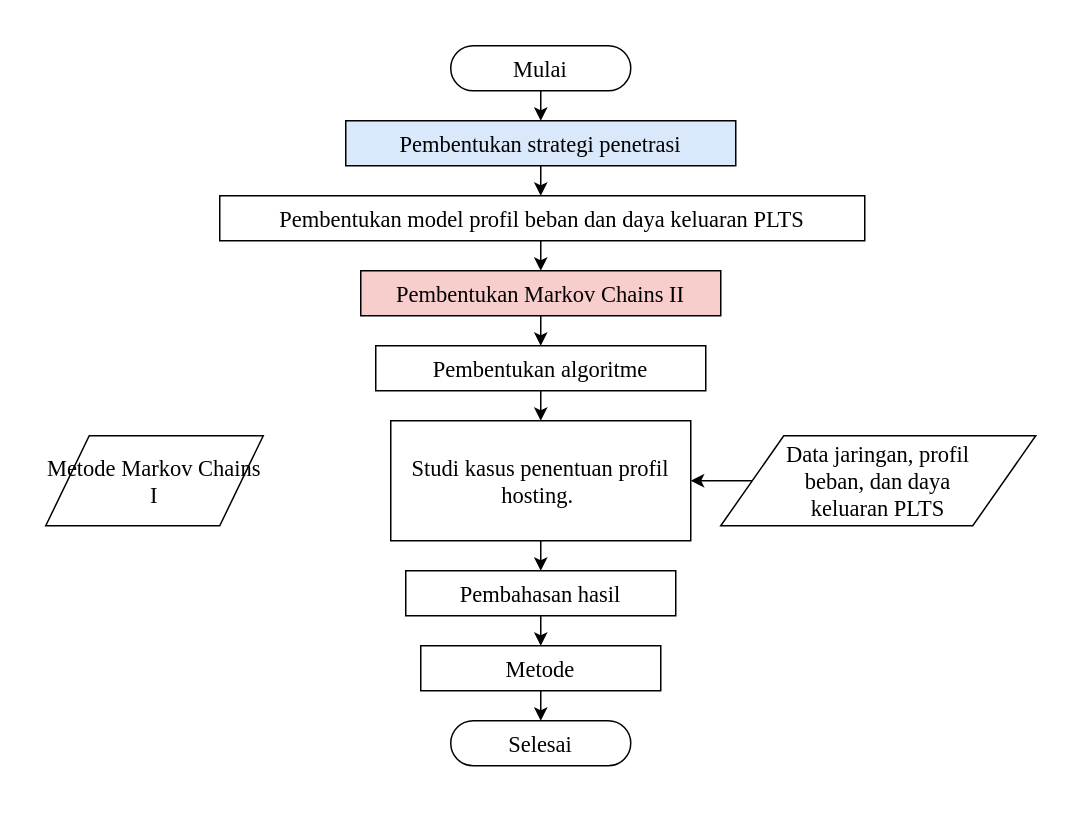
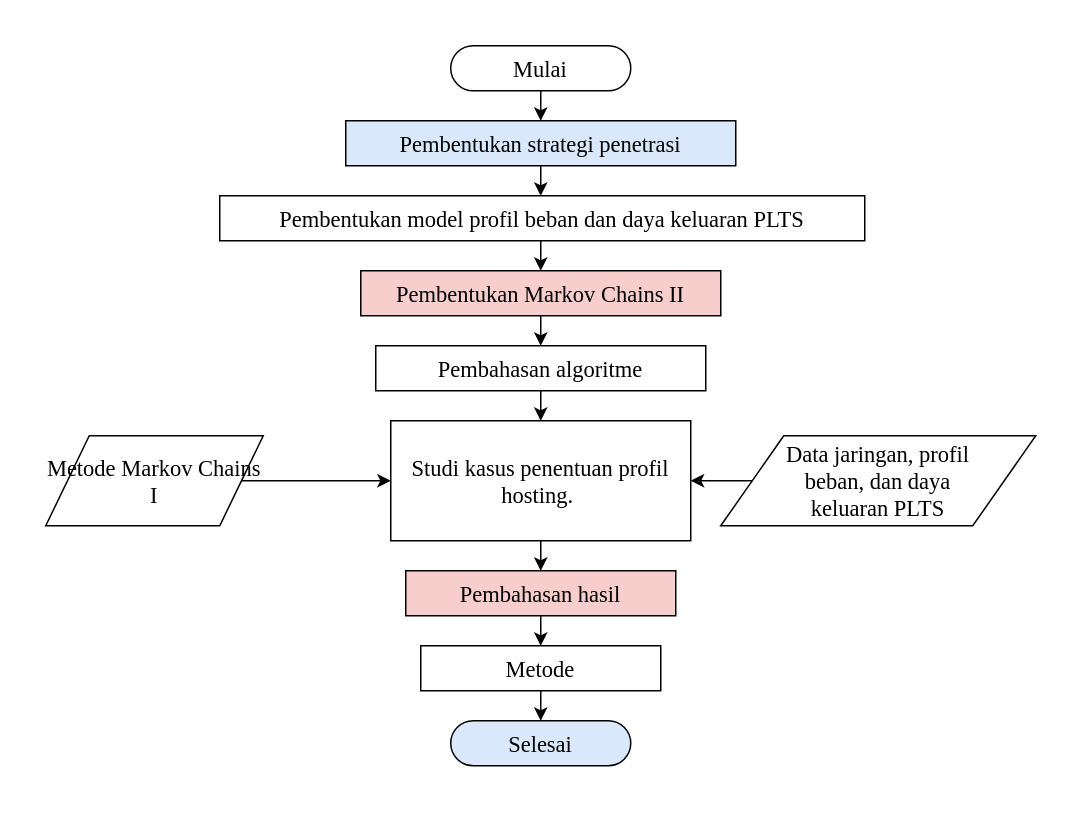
(541, 368) -> (541, 368)
none -> (311, 481)
(541, 593) -> (541, 593)
(541, 743) -> (541, 743)
